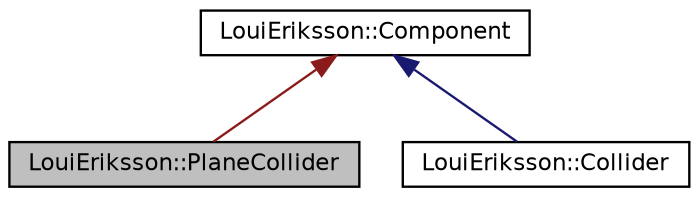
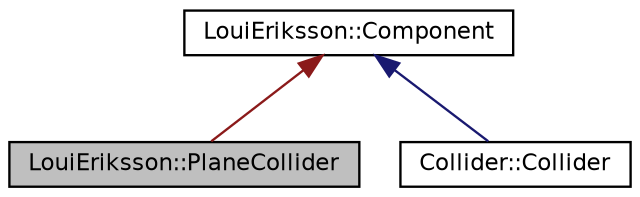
(546, 164) -> (516, 164)
